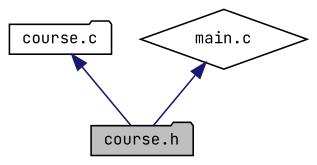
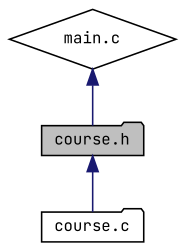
(107, 96) -> (93, 192)
